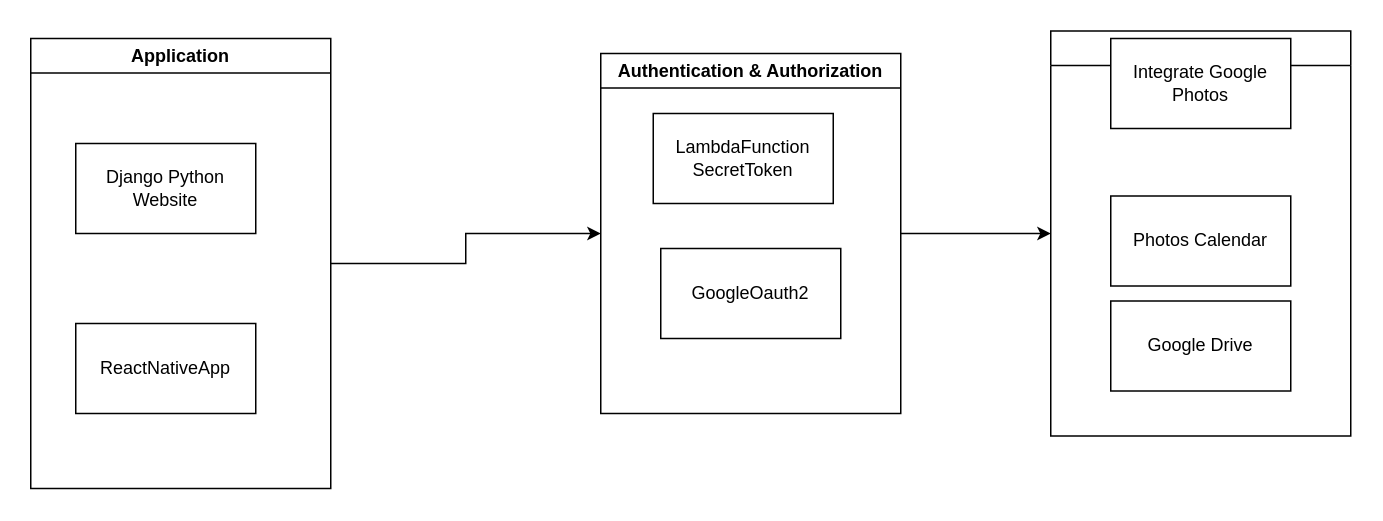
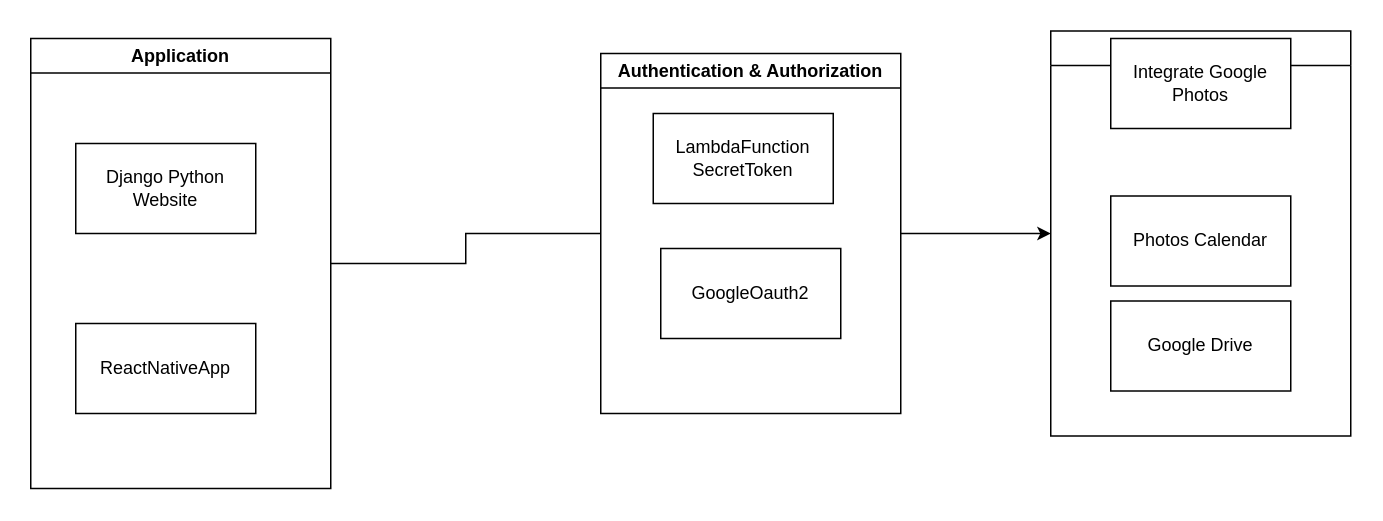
(589, 233) -> (592, 233)
